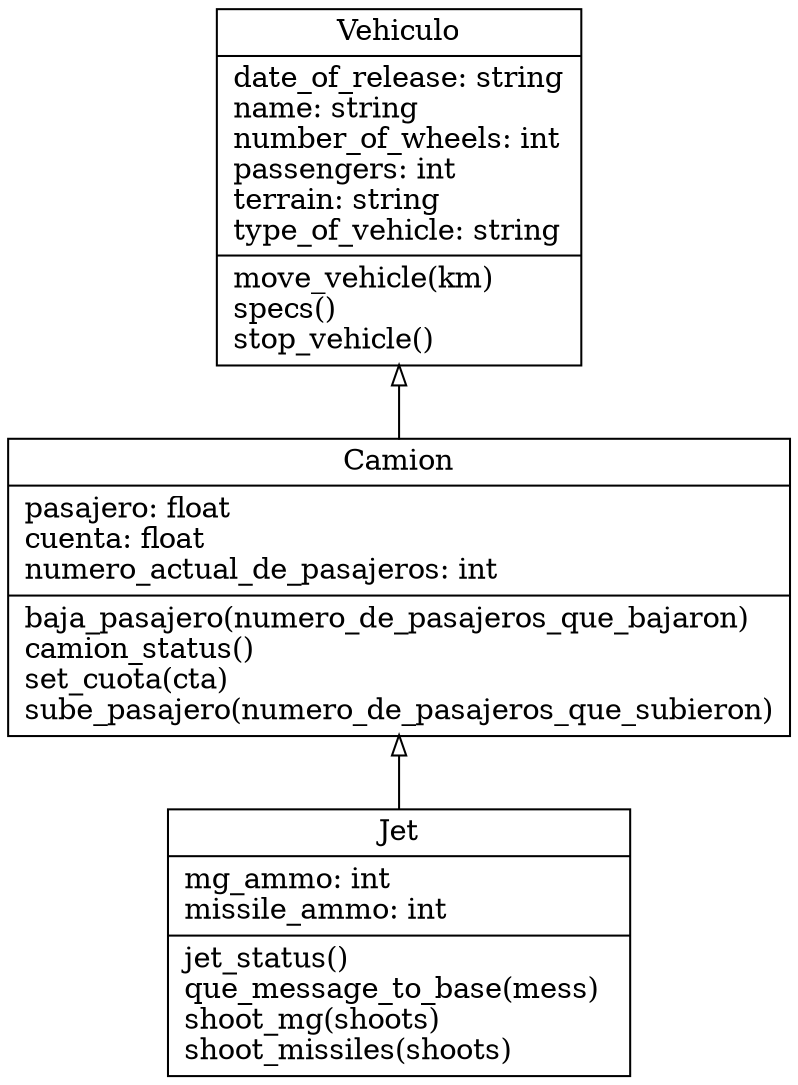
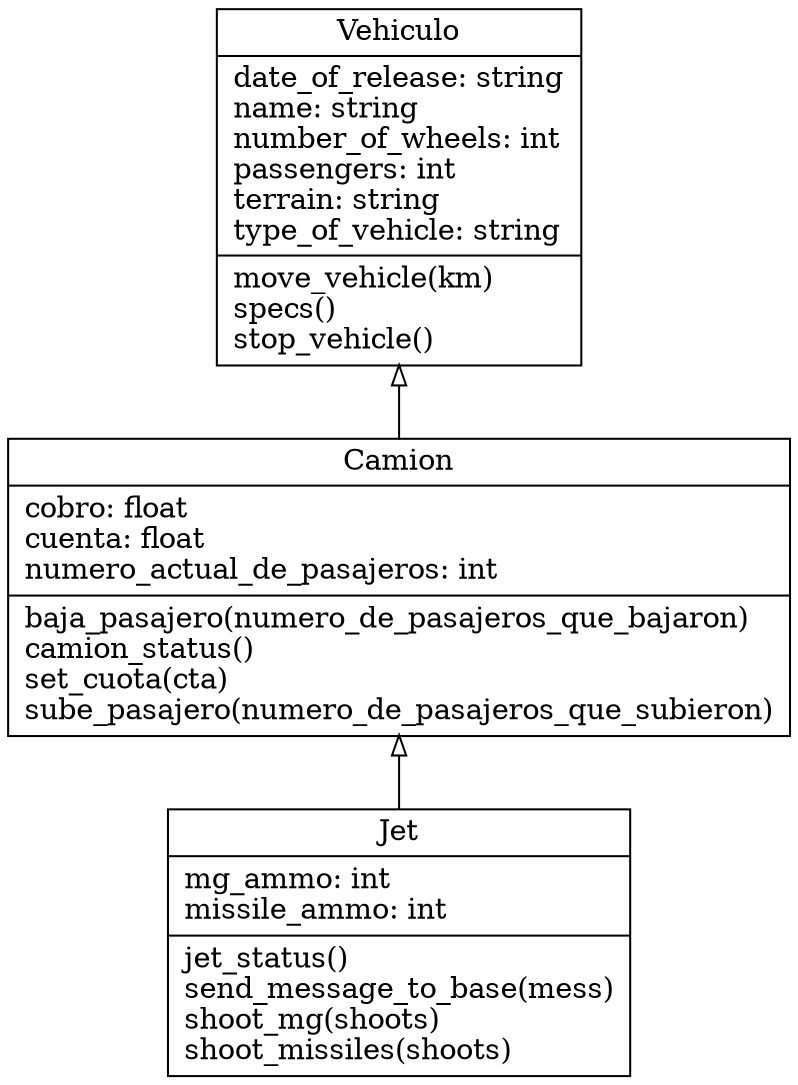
(128, 509) -> (107, 509)
(392, 990) -> (399, 990)
